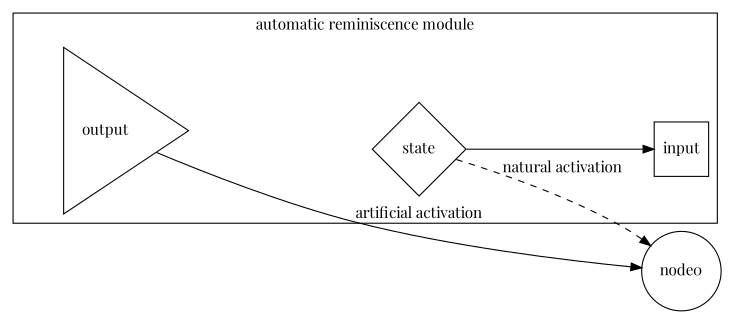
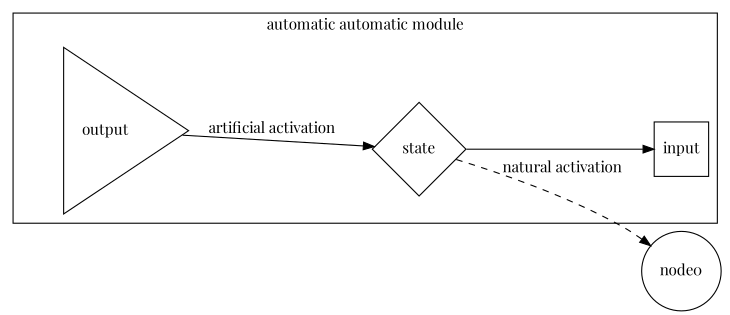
(365, 26) -> (365, 26)
(389, 230) -> (273, 141)
